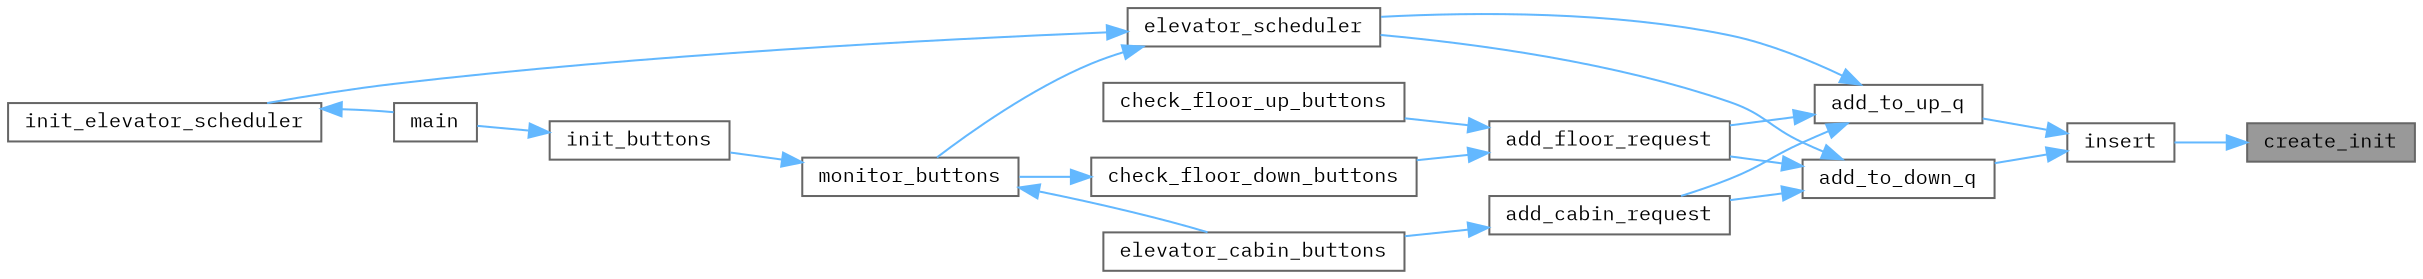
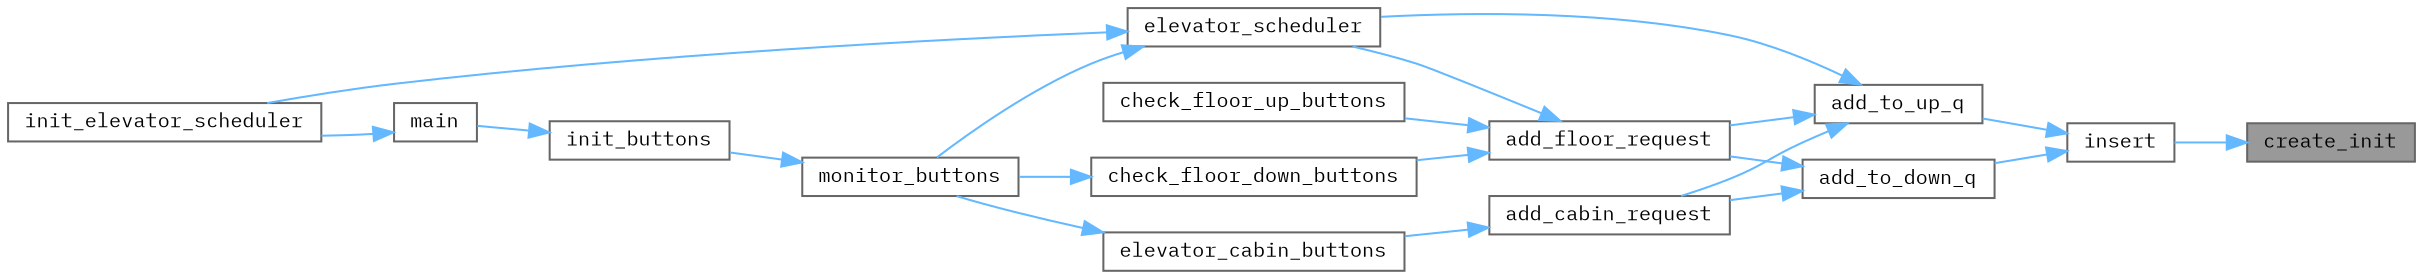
(1609, 69) -> (1448, 76)
(368, 110) -> (347, 135)
(1124, 210) -> (1020, 213)
